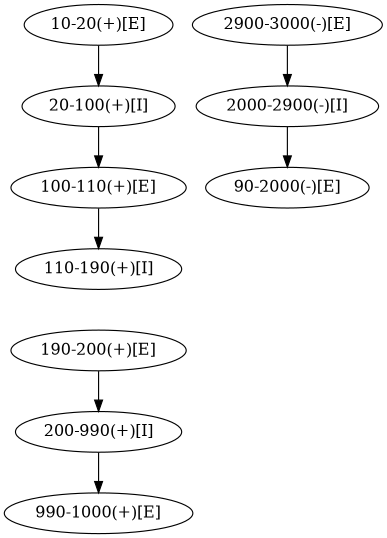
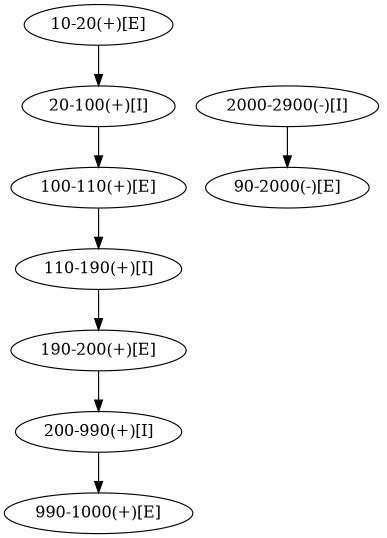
(287, 25) -> none
none -> (99, 304)
